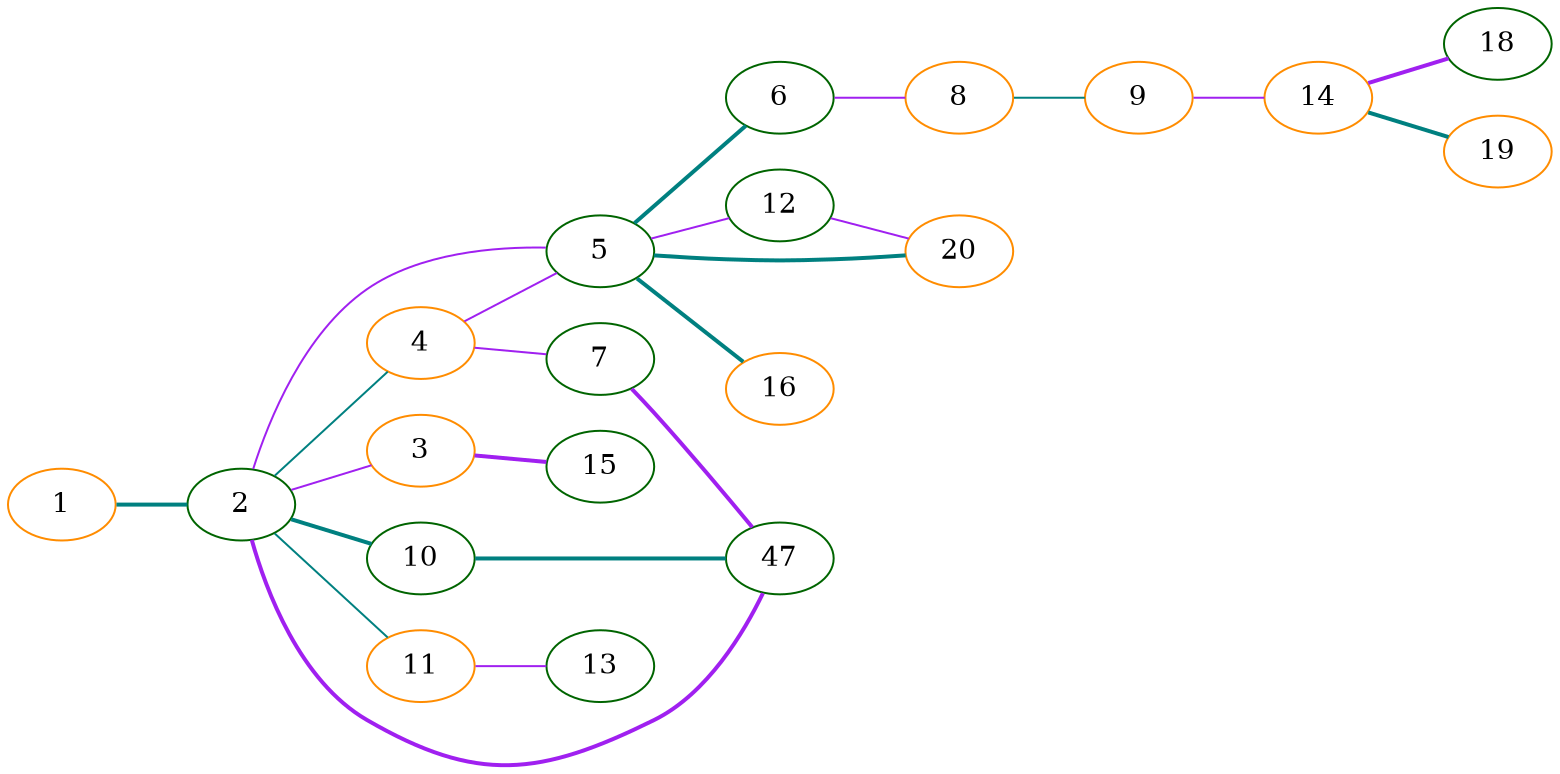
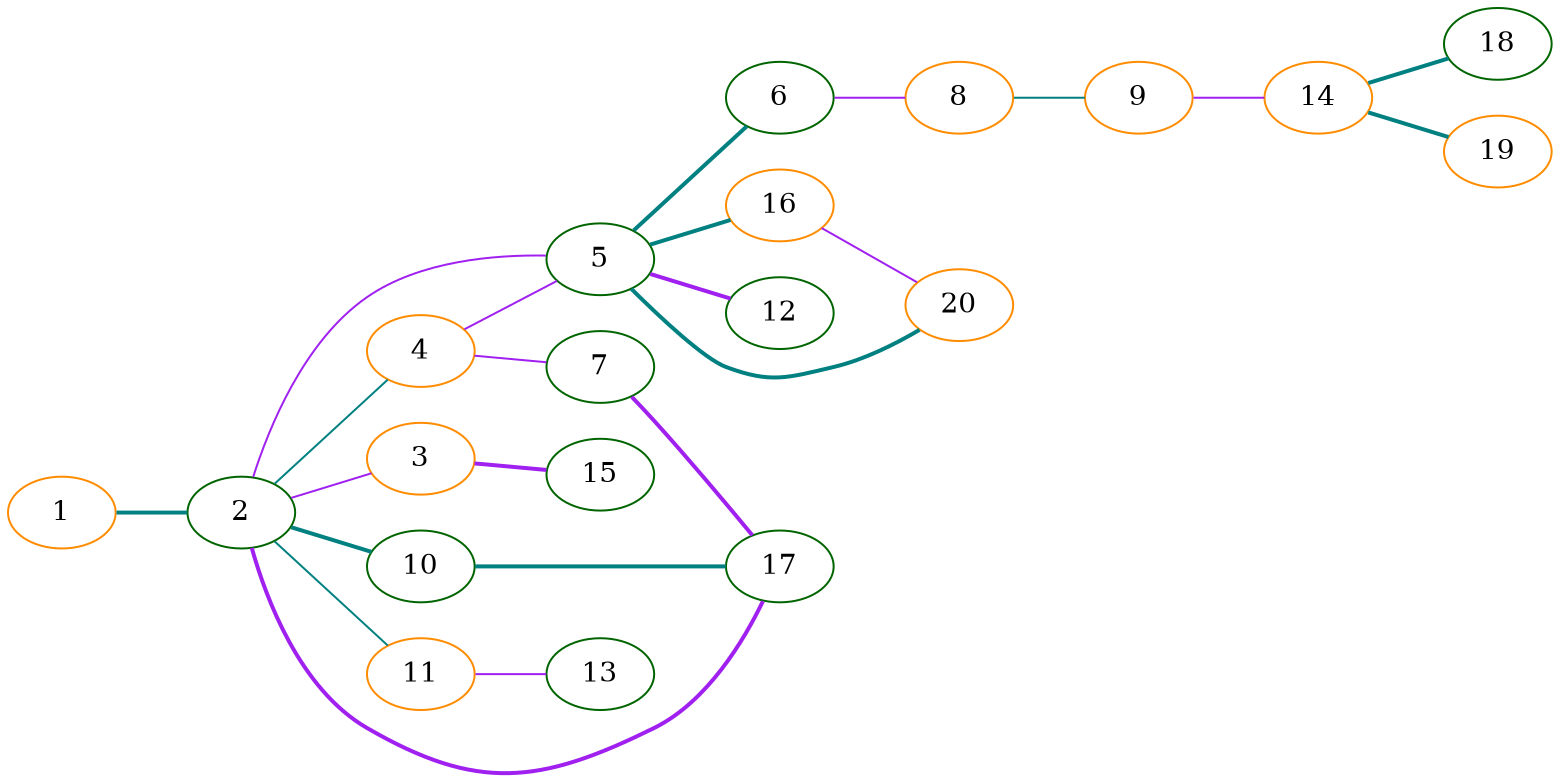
(1408, 71) -> (1408, 71)
(690, 228) -> (690, 286)
(870, 228) -> (869, 255)
(780, 558) -> (780, 566)
